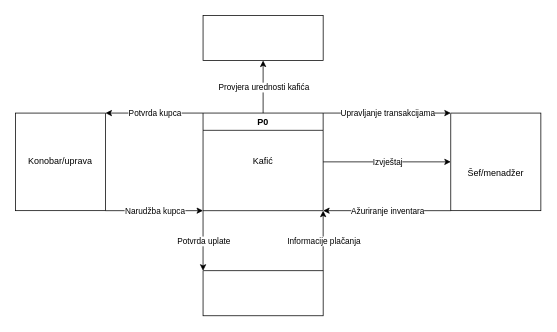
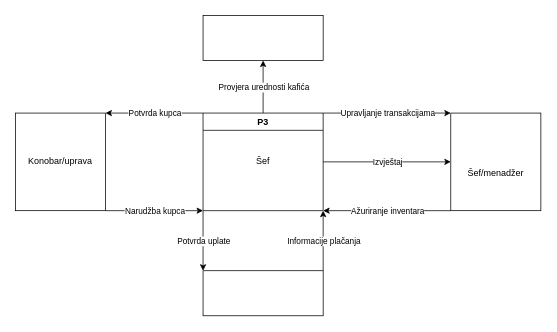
(263, 122) -> (263, 122)
(263, 162) -> (263, 162)
